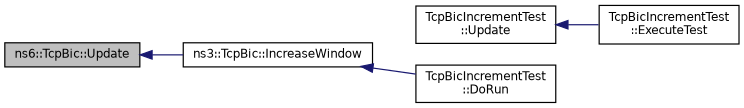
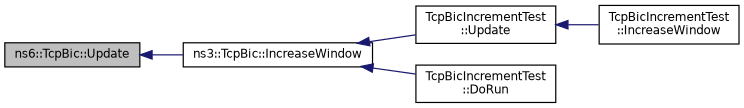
(669, 25) -> (669, 25)
none -> (393, 38)
